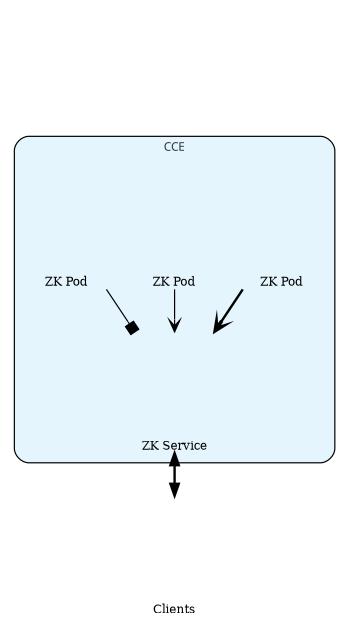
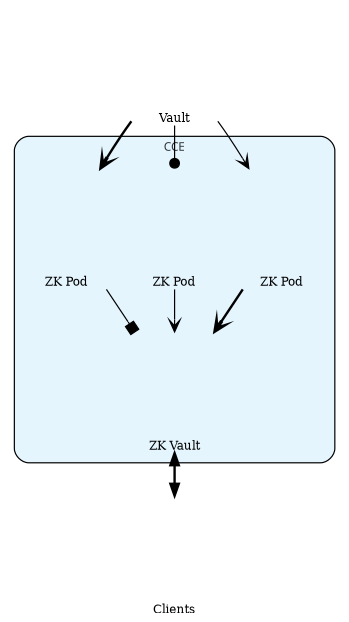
none -> (175, 65)
(175, 393) -> (175, 393)
